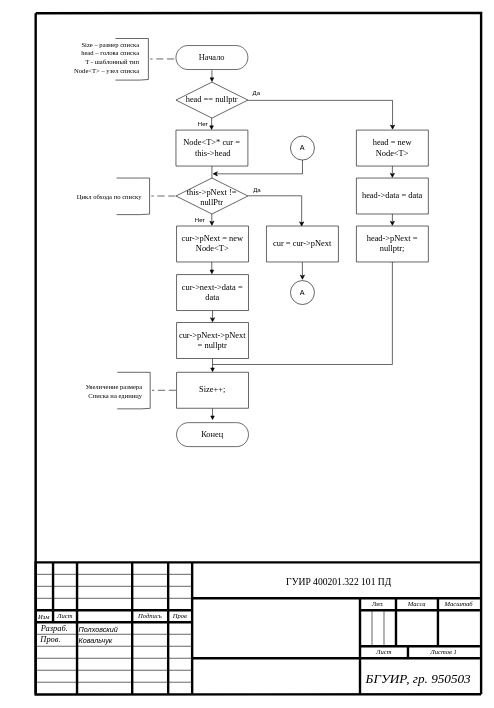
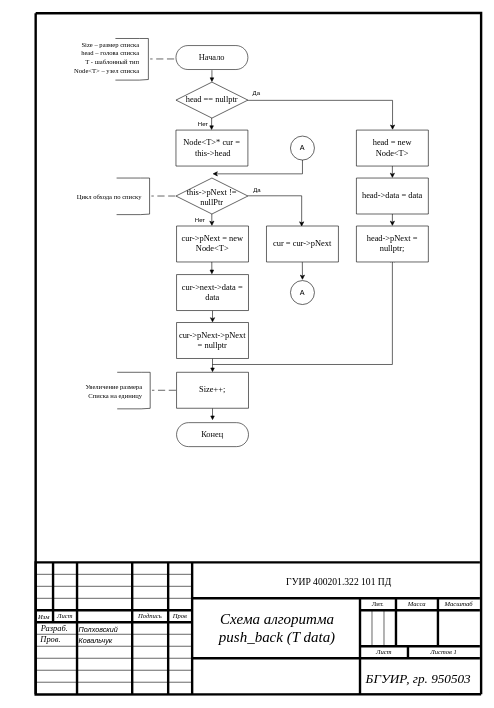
(212, 173) -> none
none -> (278, 629)
